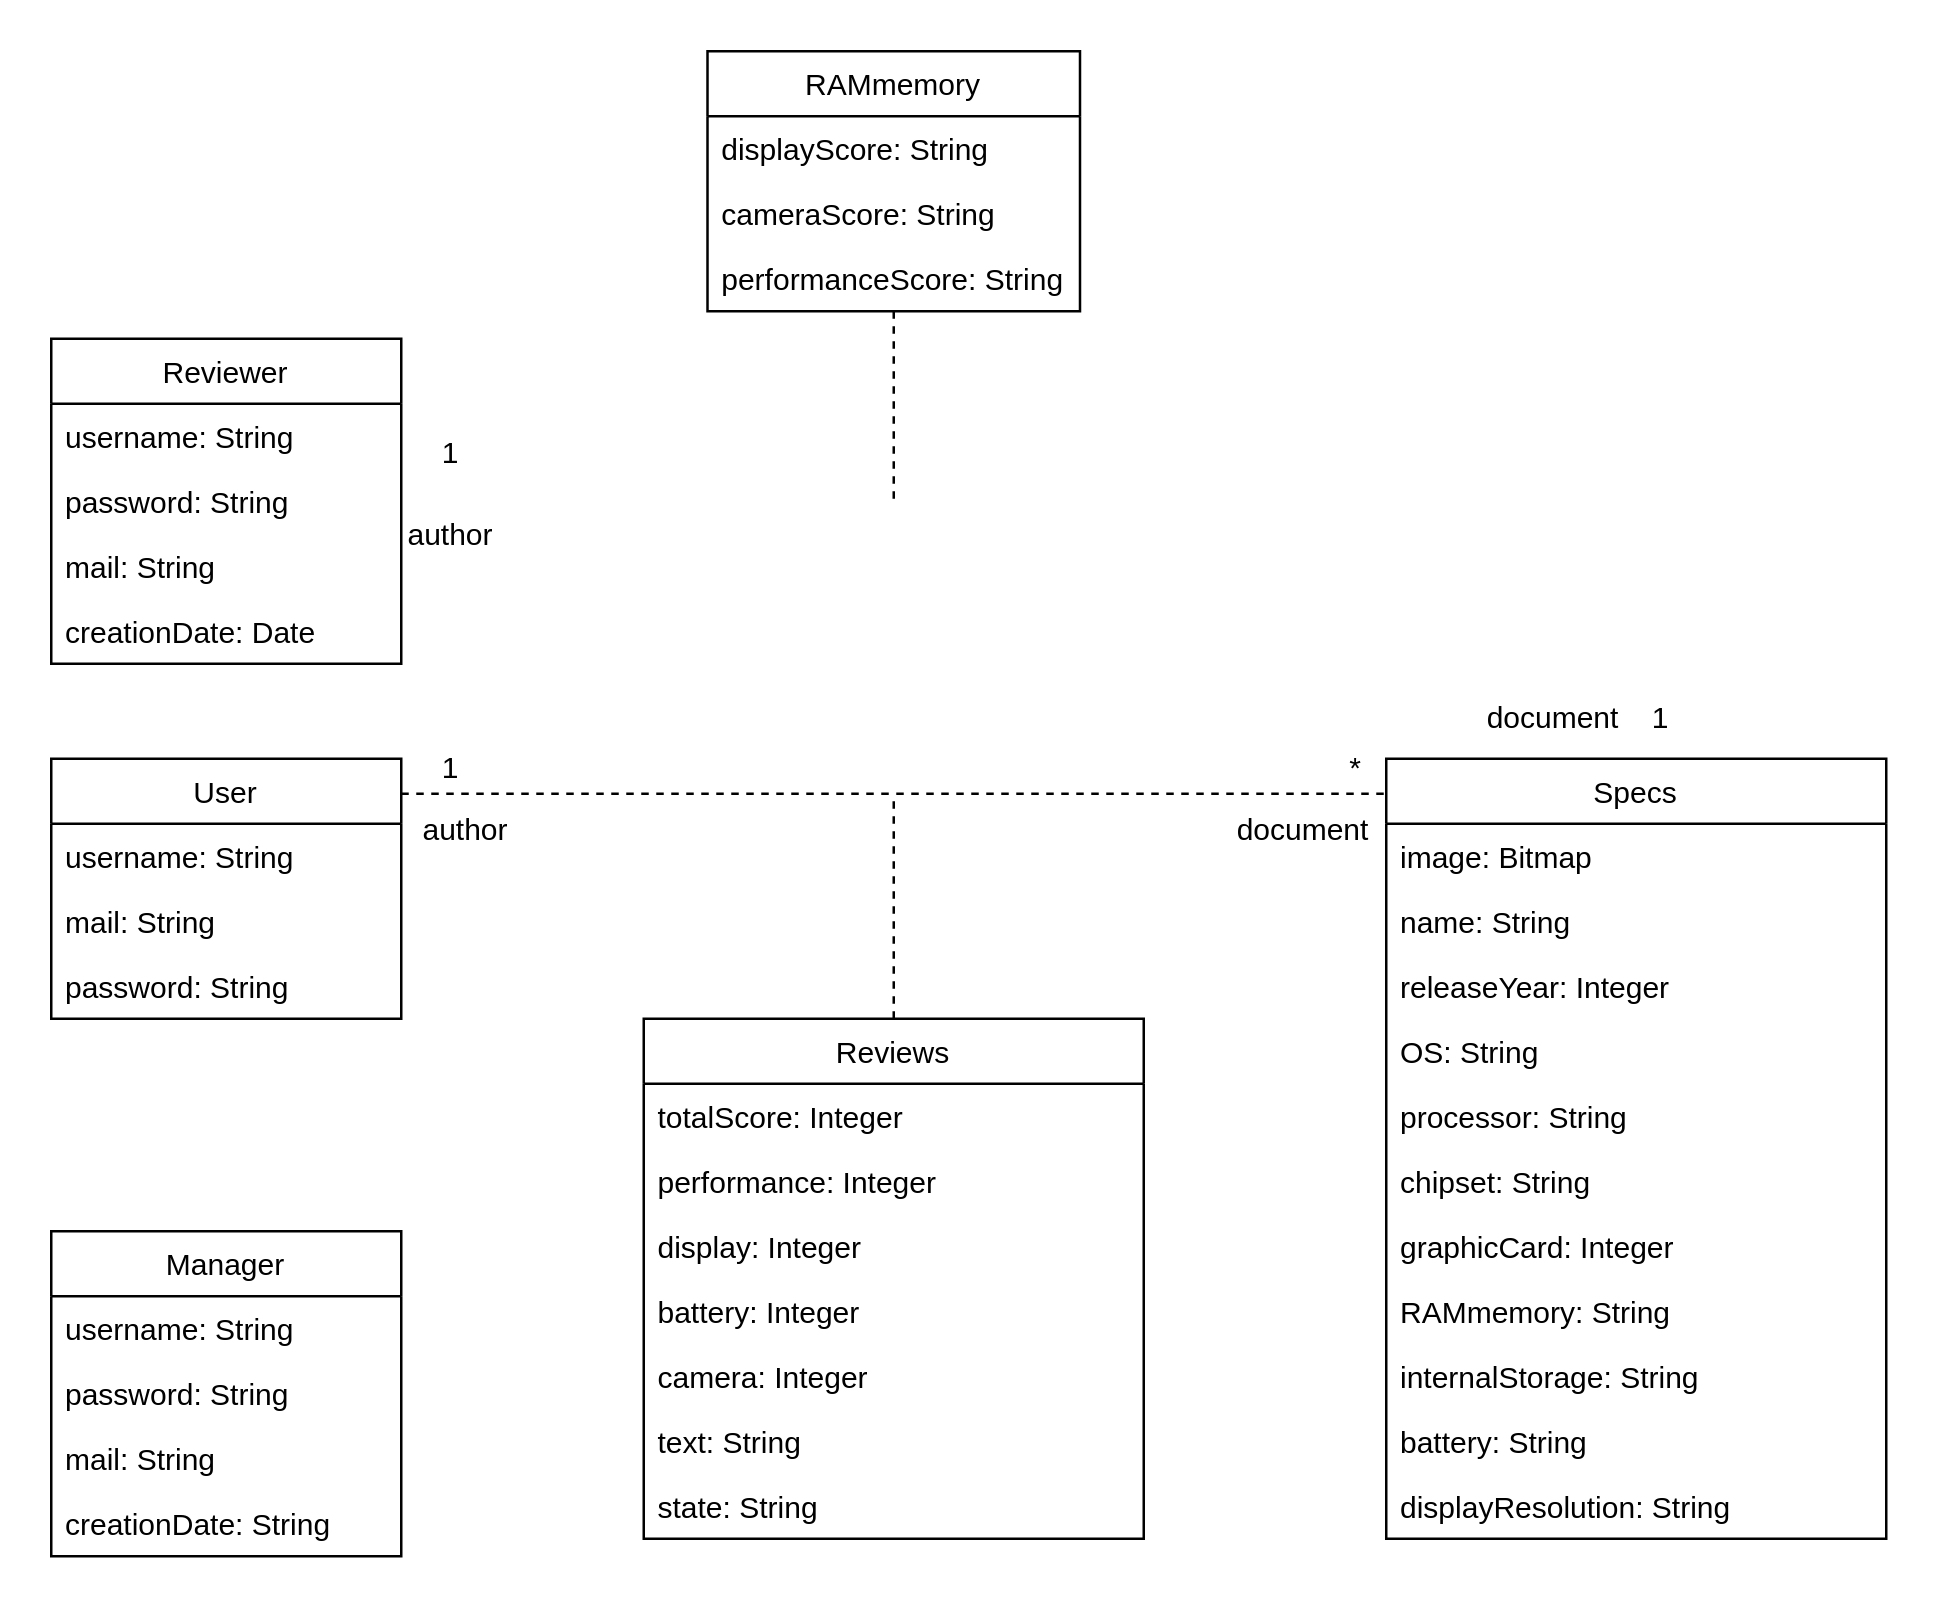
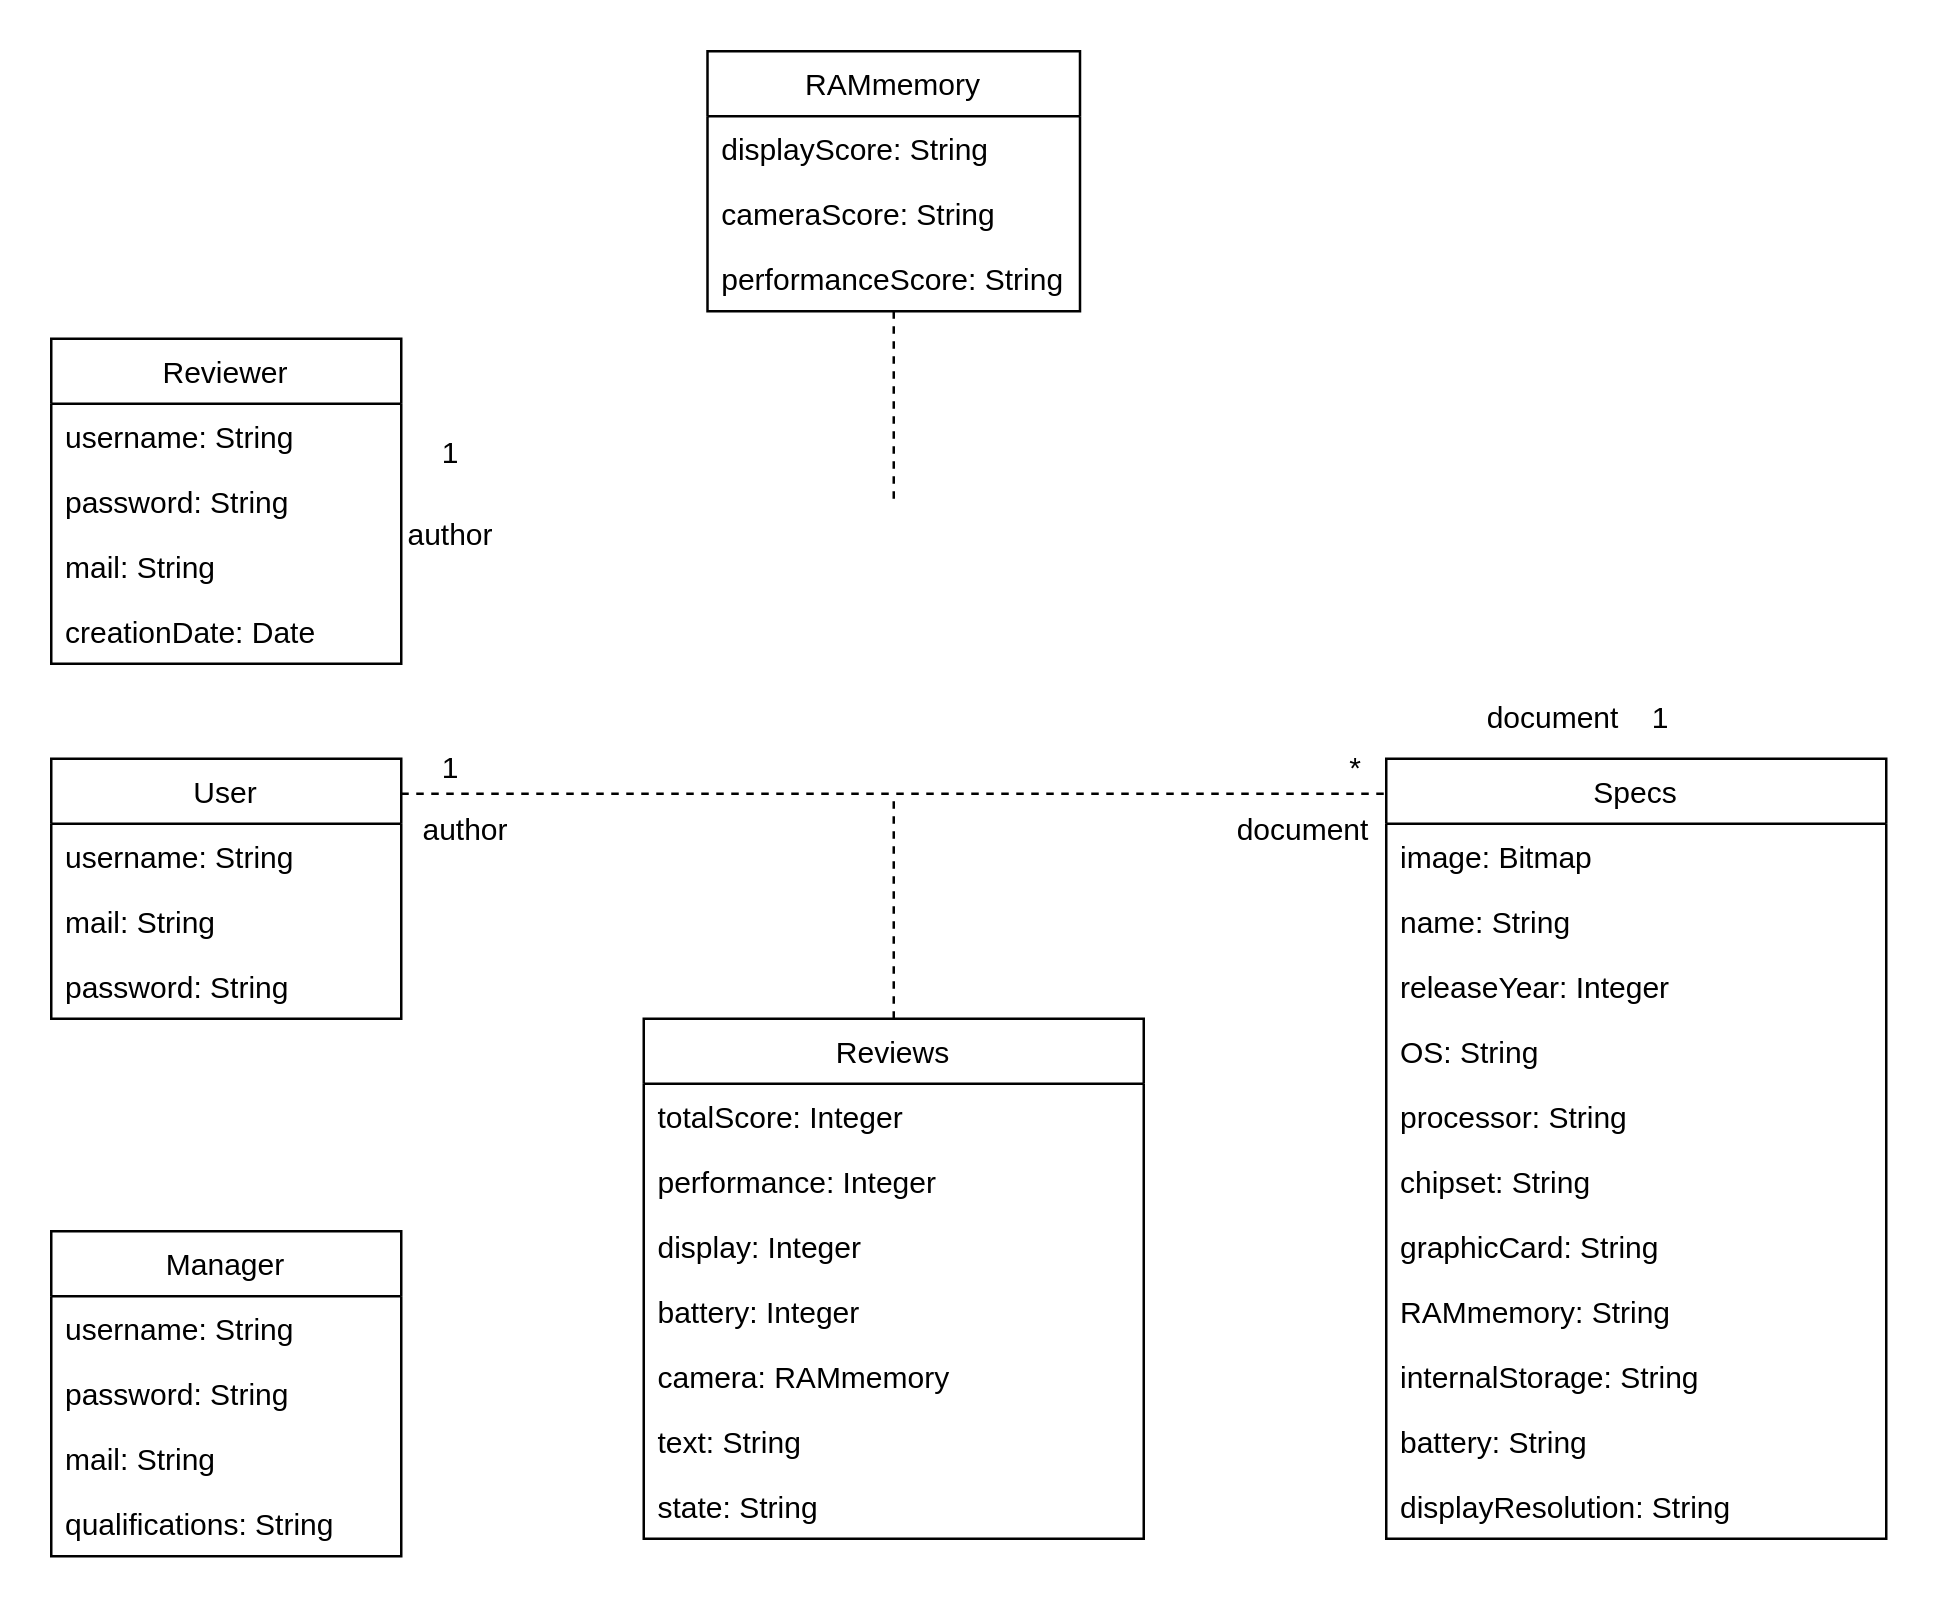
(1556, 1248) -> (1544, 1248)
(776, 1378) -> (793, 1378)
(217, 1525) -> (223, 1525)
